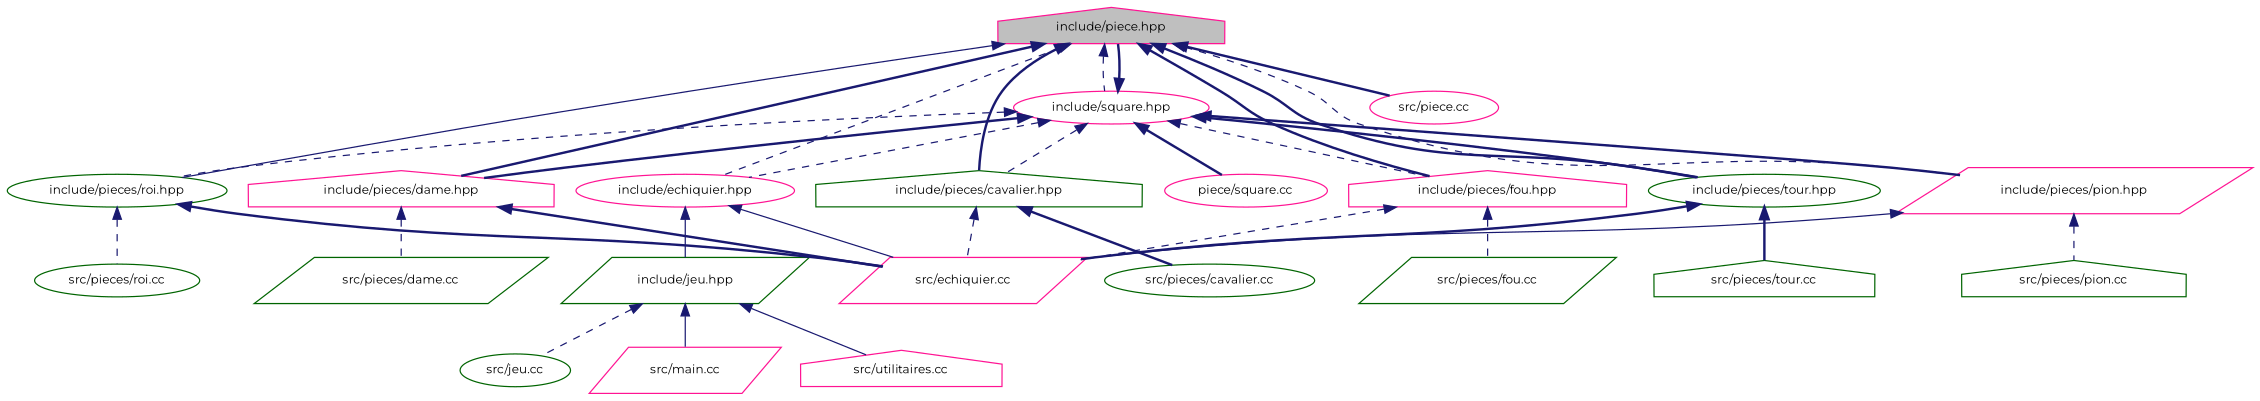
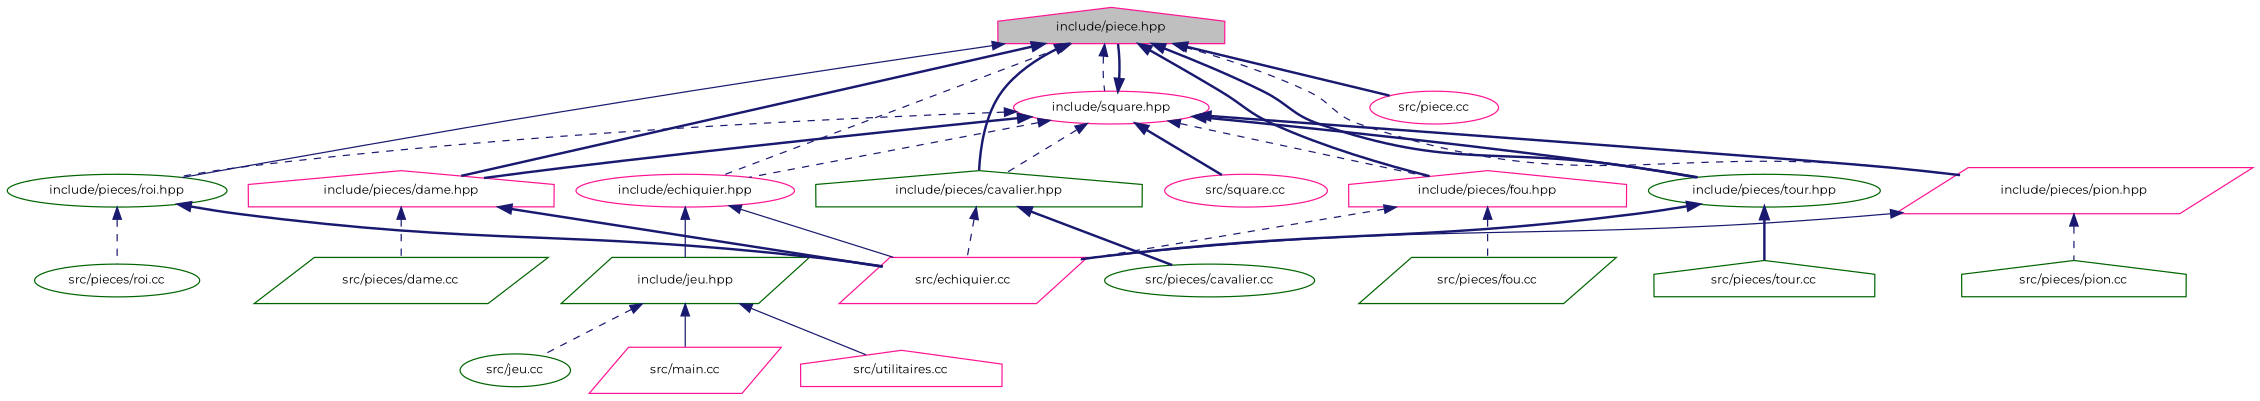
(1246, 191) -> (1246, 191)
